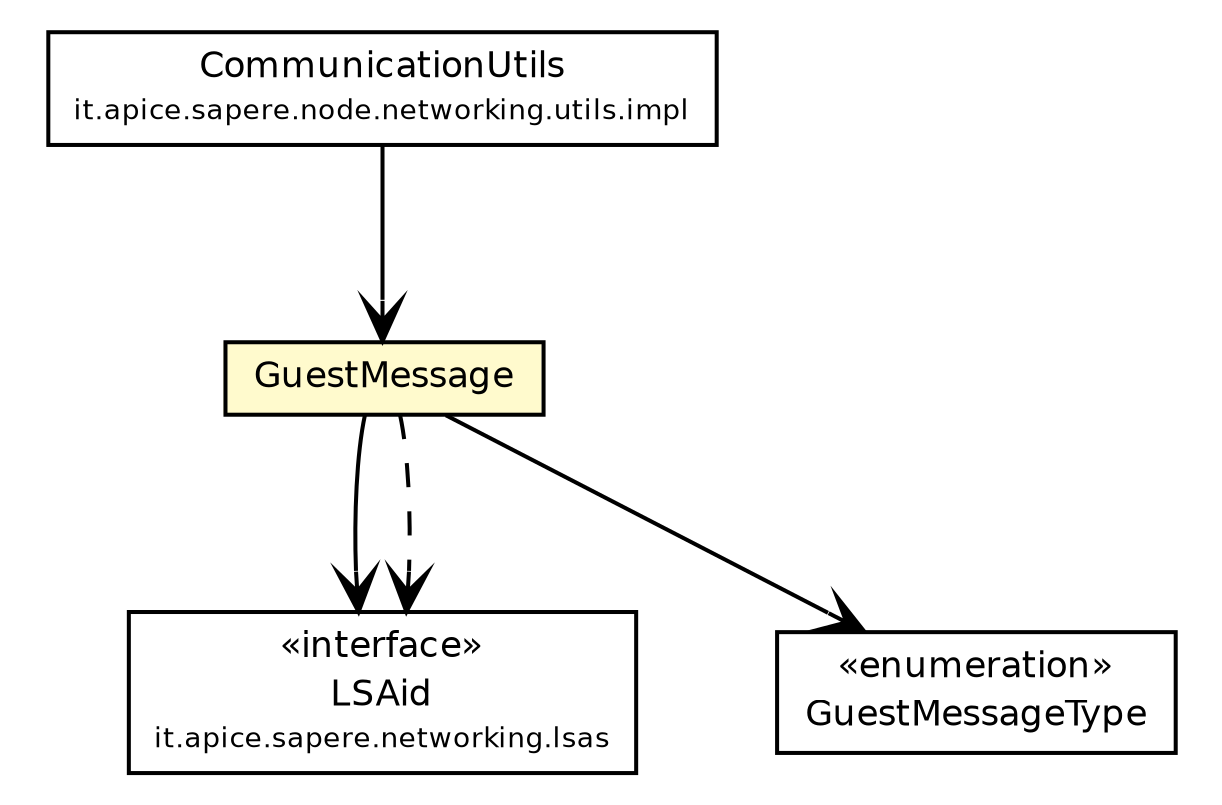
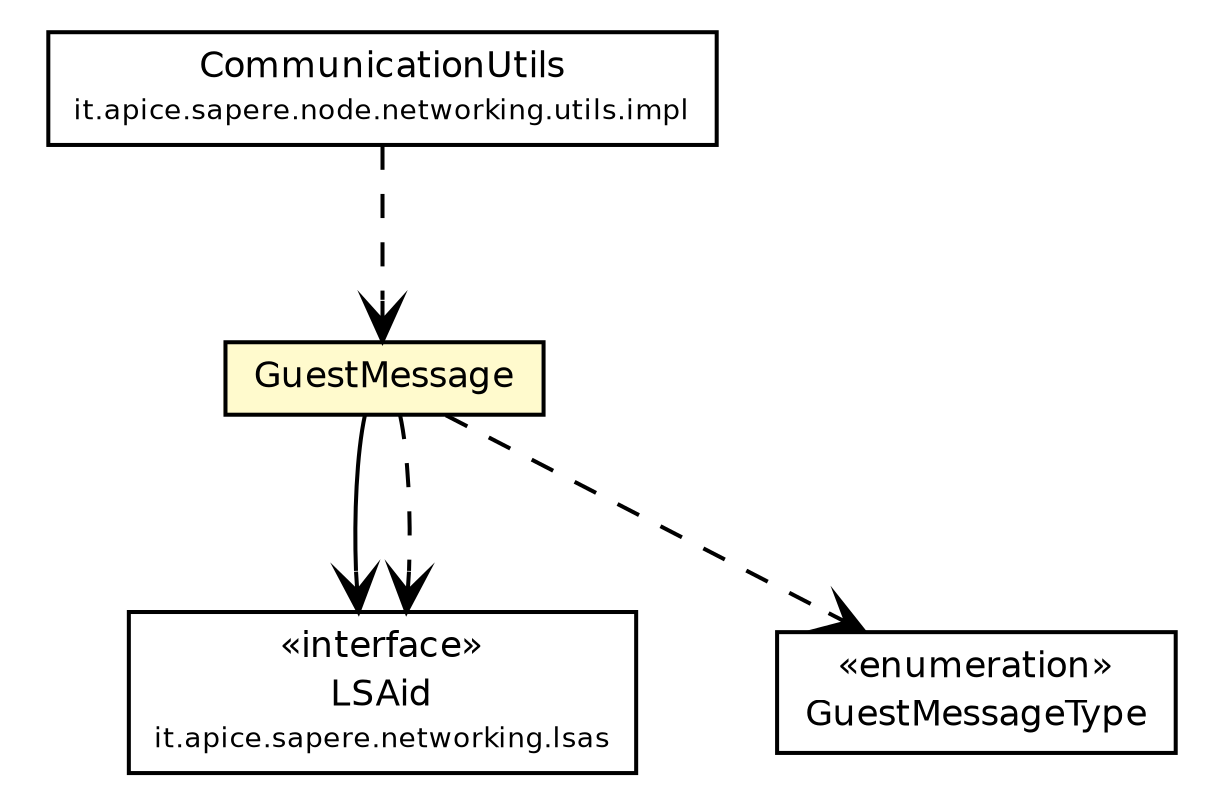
(383, 223) -> (383, 223)
(637, 514) -> (637, 514)
